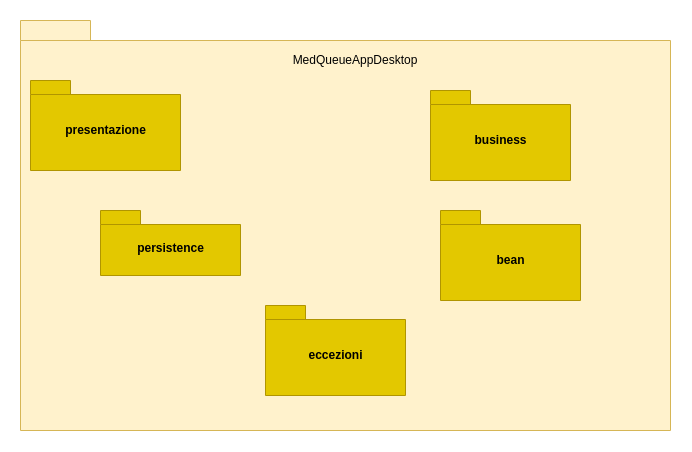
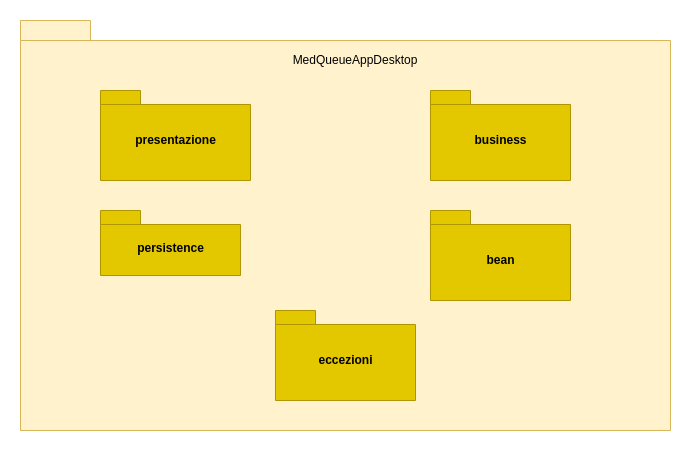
(106, 126) -> (176, 136)
(511, 256) -> (501, 256)
(336, 351) -> (346, 356)
